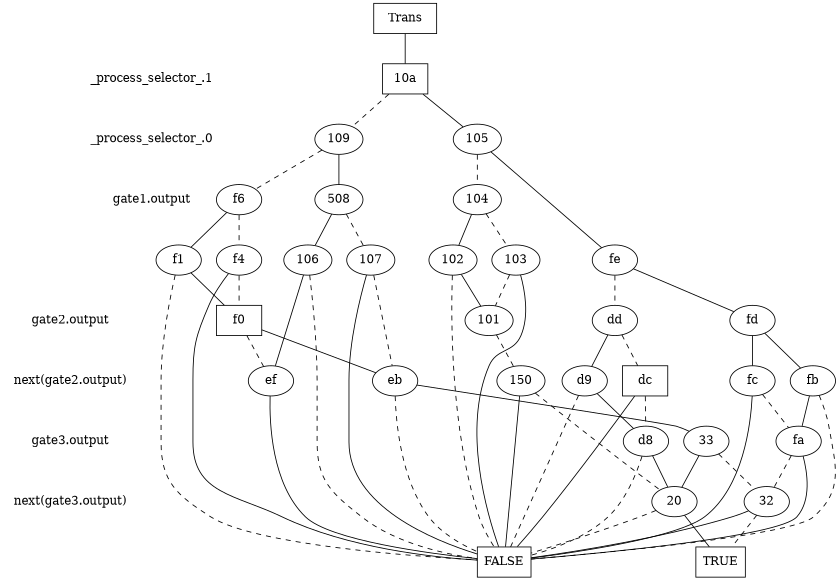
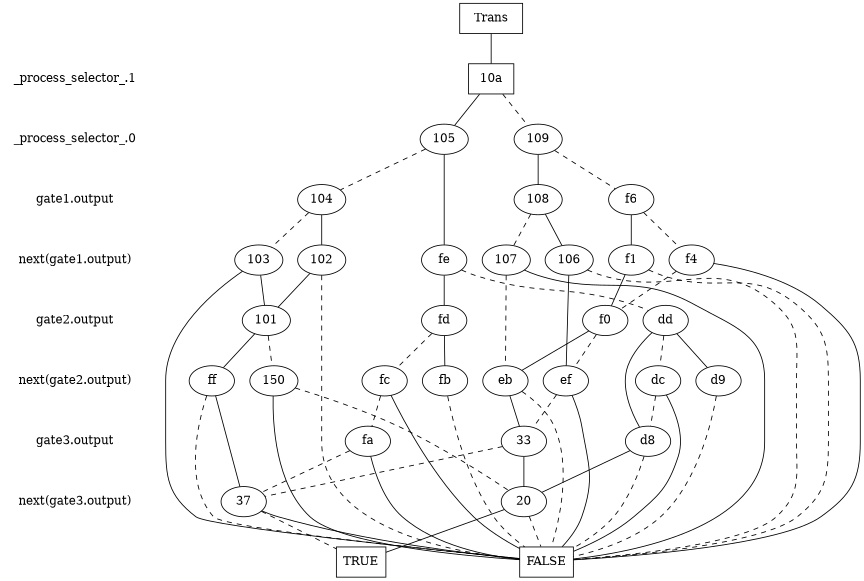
(339, 200) -> (538, 200)
none -> (75, 260)
(502, 290) -> (263, 290)
(239, 320) -> (605, 320)
(752, 351) -> (414, 351)
none -> (212, 381)
(645, 381) -> (658, 381)
none -> (548, 407)
(614, 410) -> (626, 377)
(806, 411) -> none
(767, 502) -> (244, 502)
